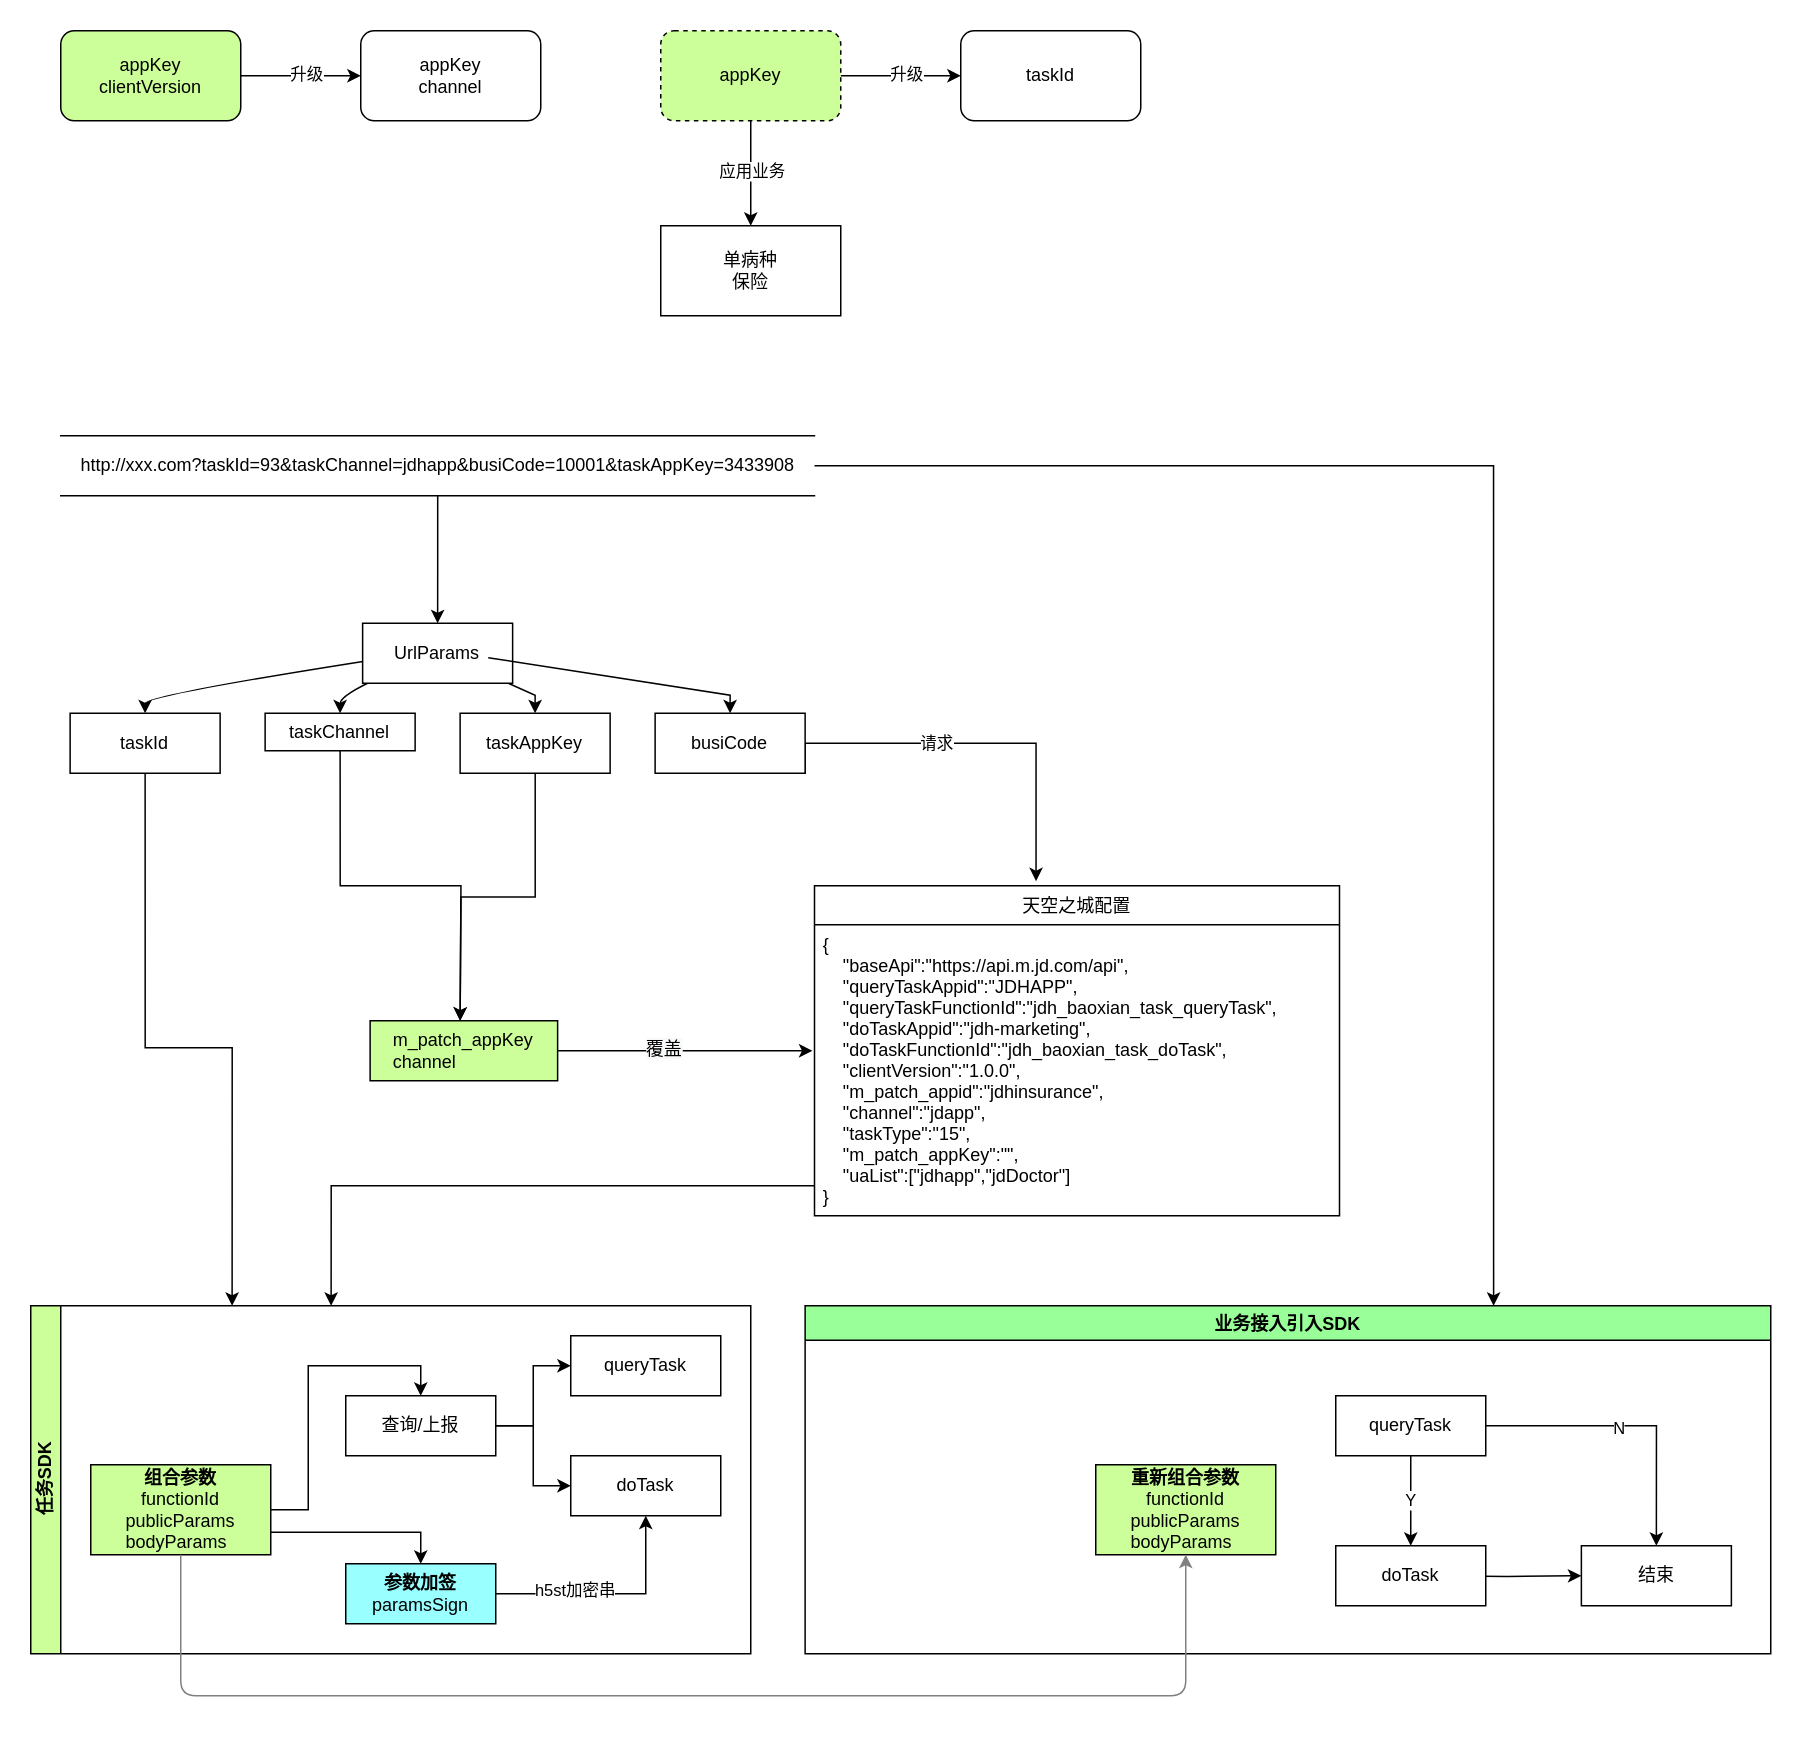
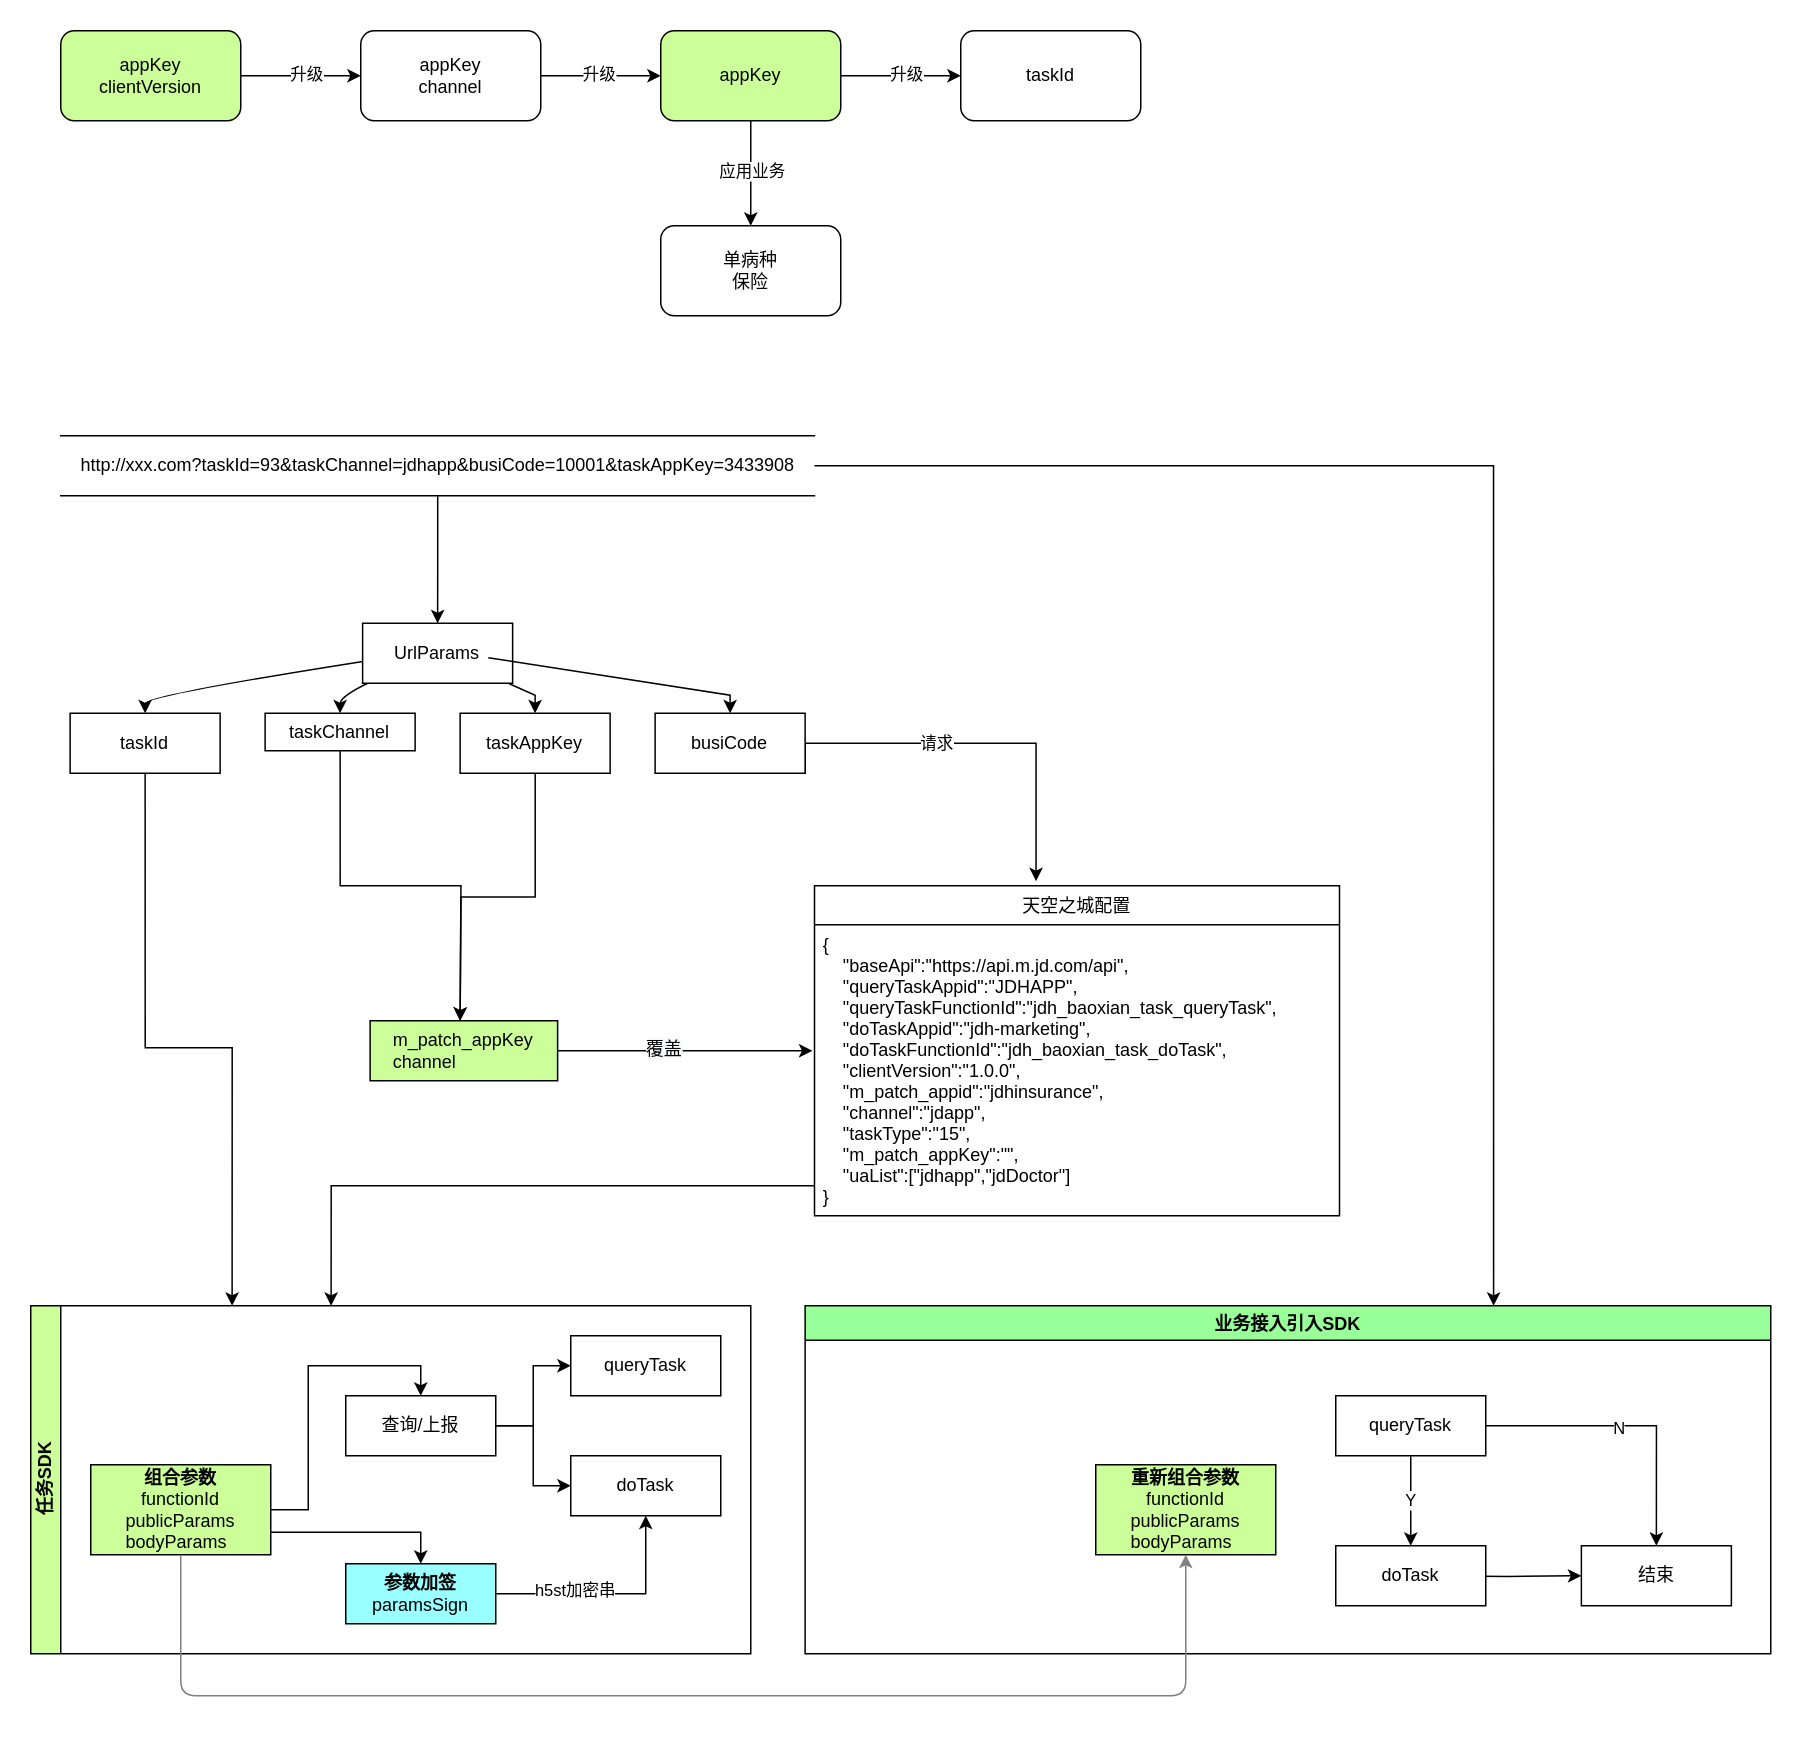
none -> (596, 76)
(751, 76) -> (751, 76)
(751, 271) -> (751, 271)
